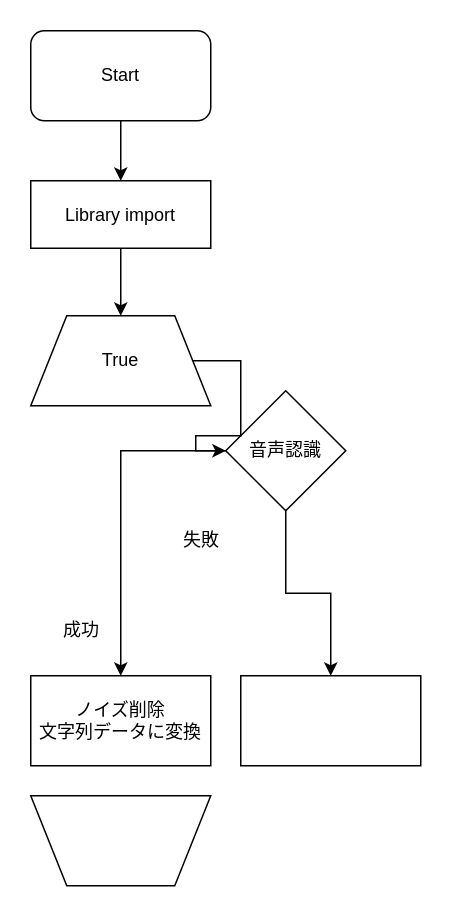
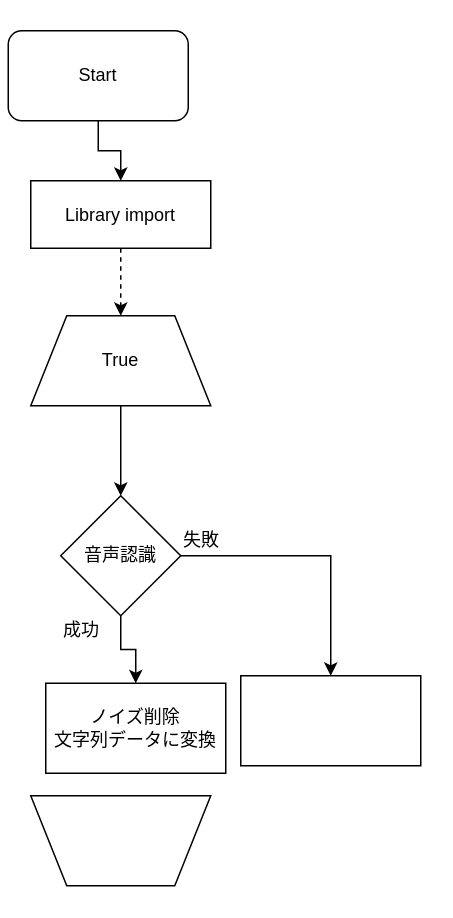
(121, 76) -> (98, 76)
(121, 276) -> (121, 276)
(286, 451) -> (121, 556)
(121, 721) -> (136, 728)
